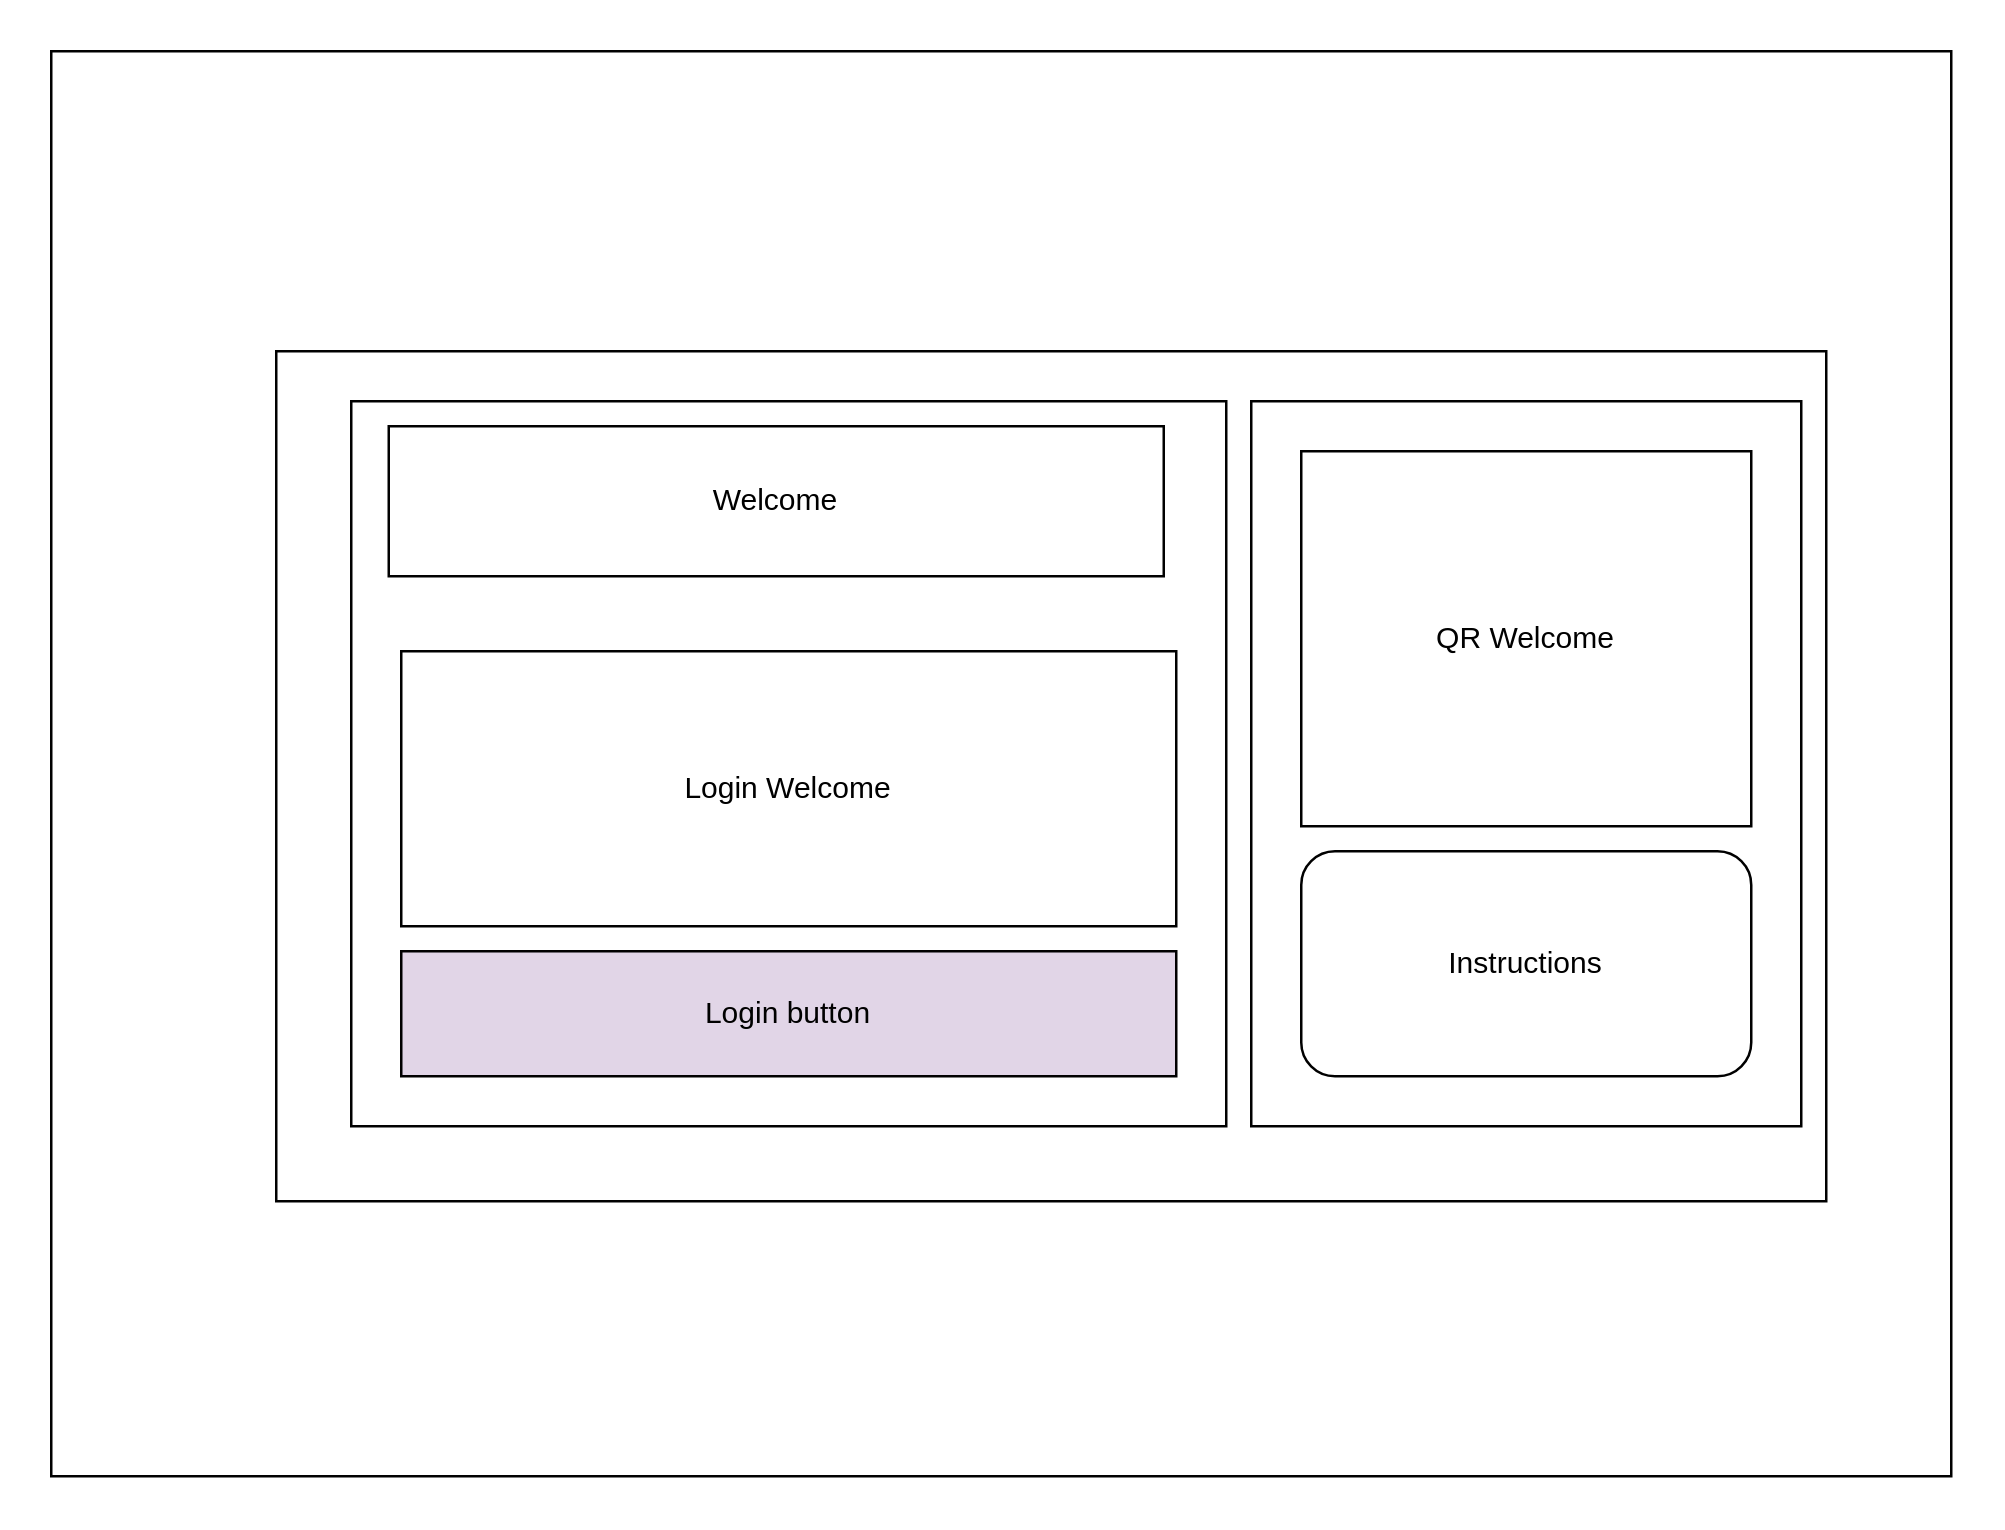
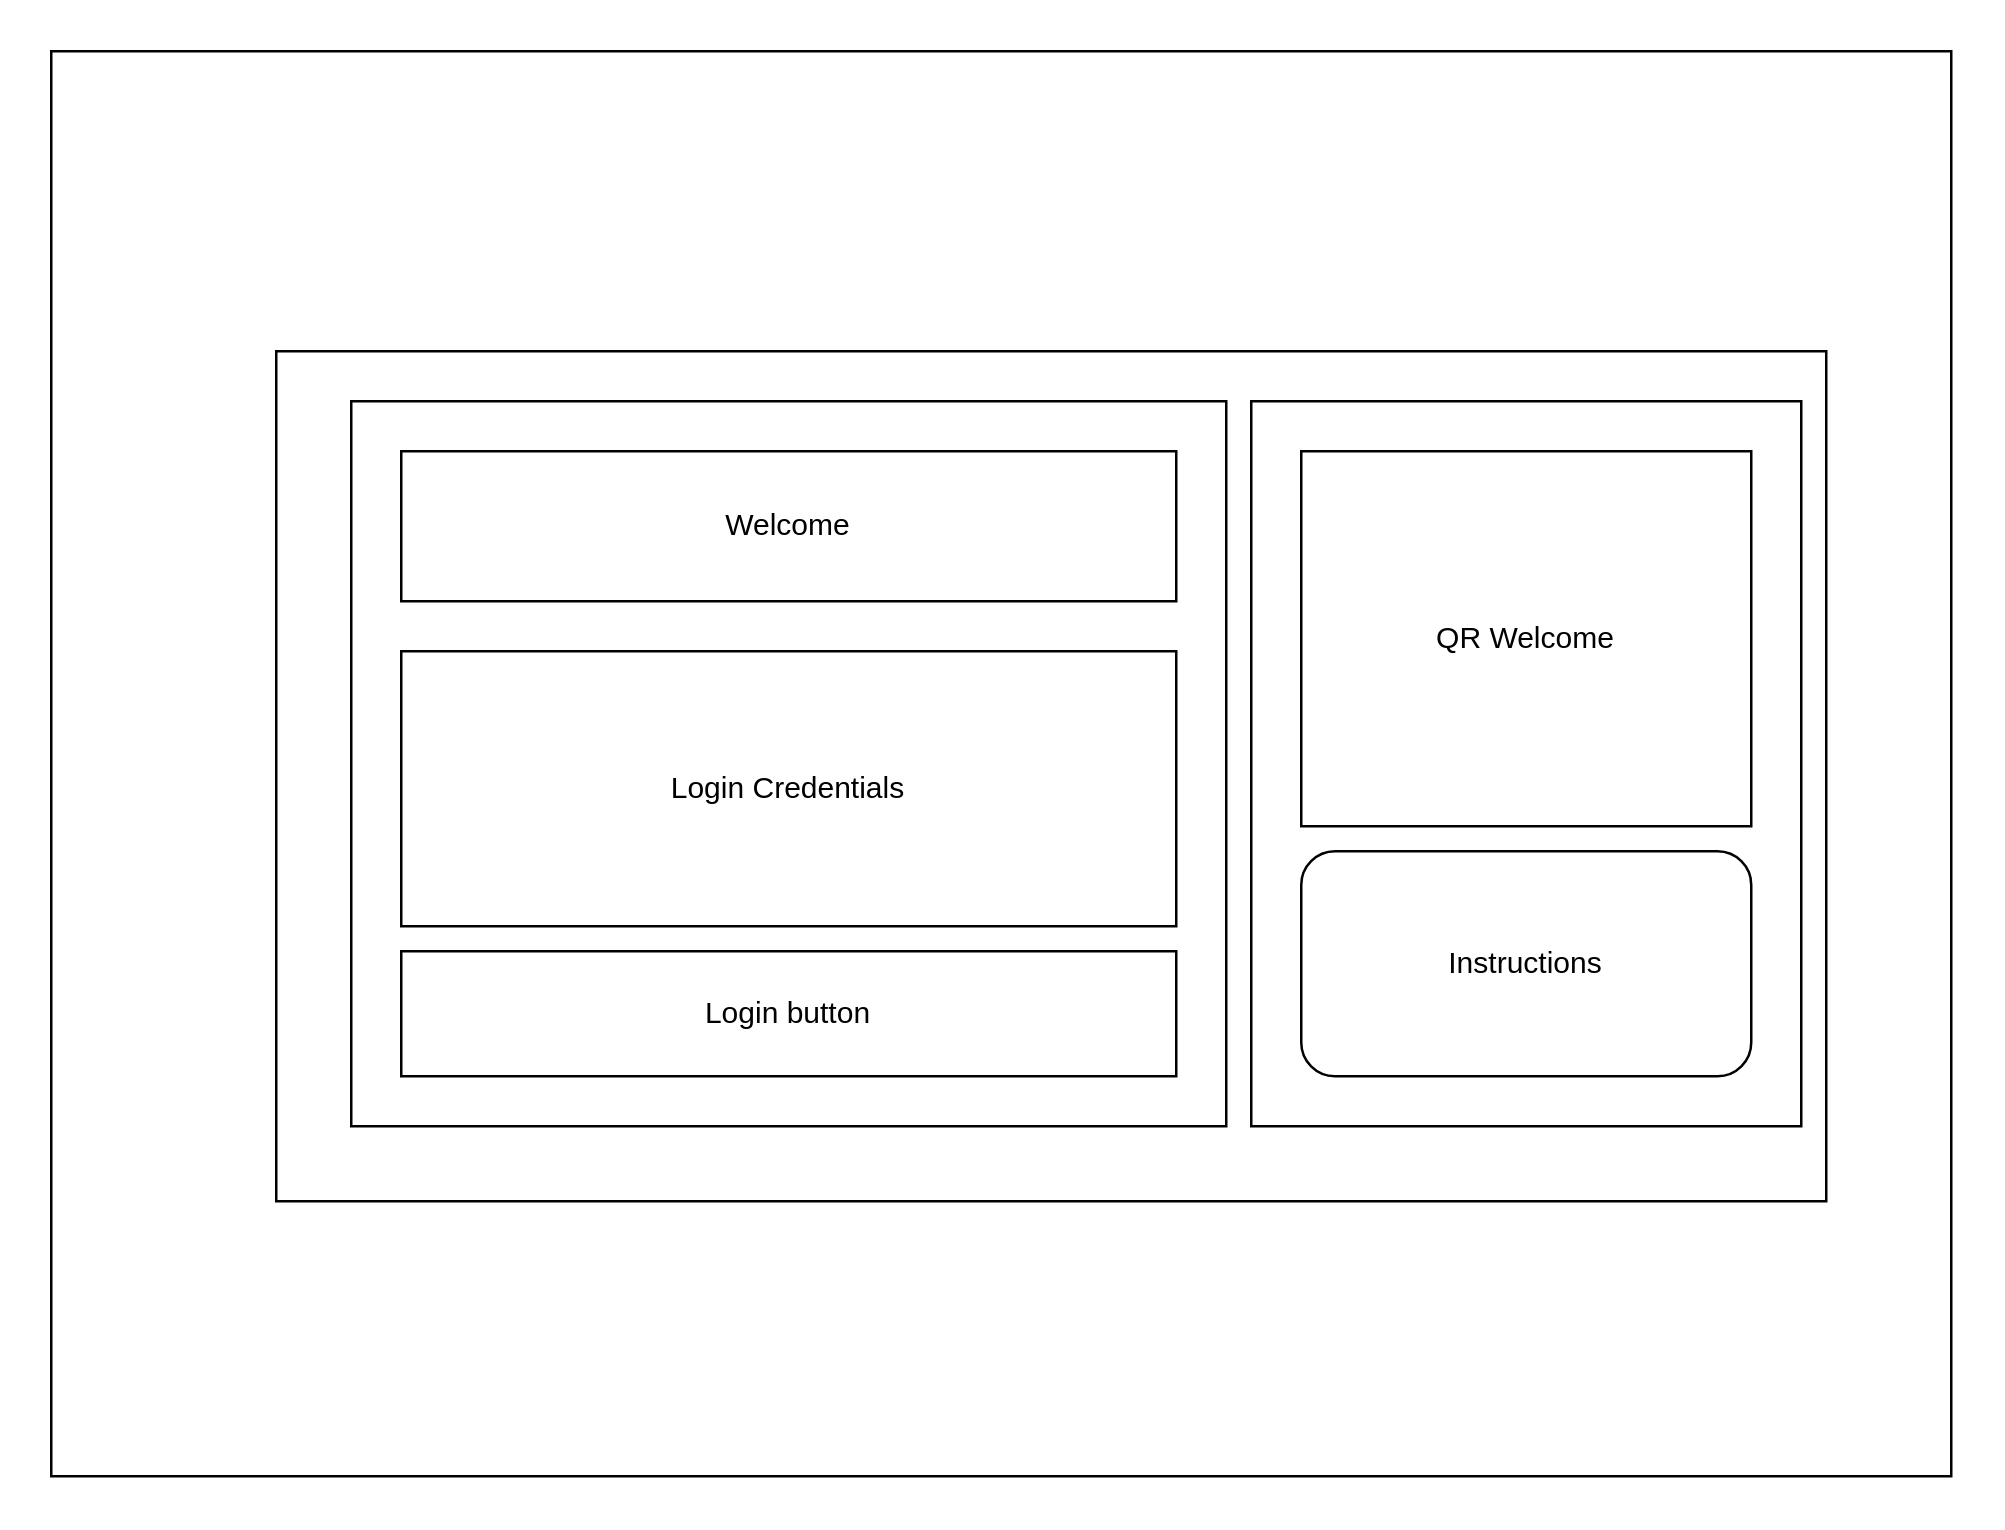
(776, 501) -> (789, 526)
(789, 789) -> (789, 789)
(789, 1014) -> (789, 1014)
